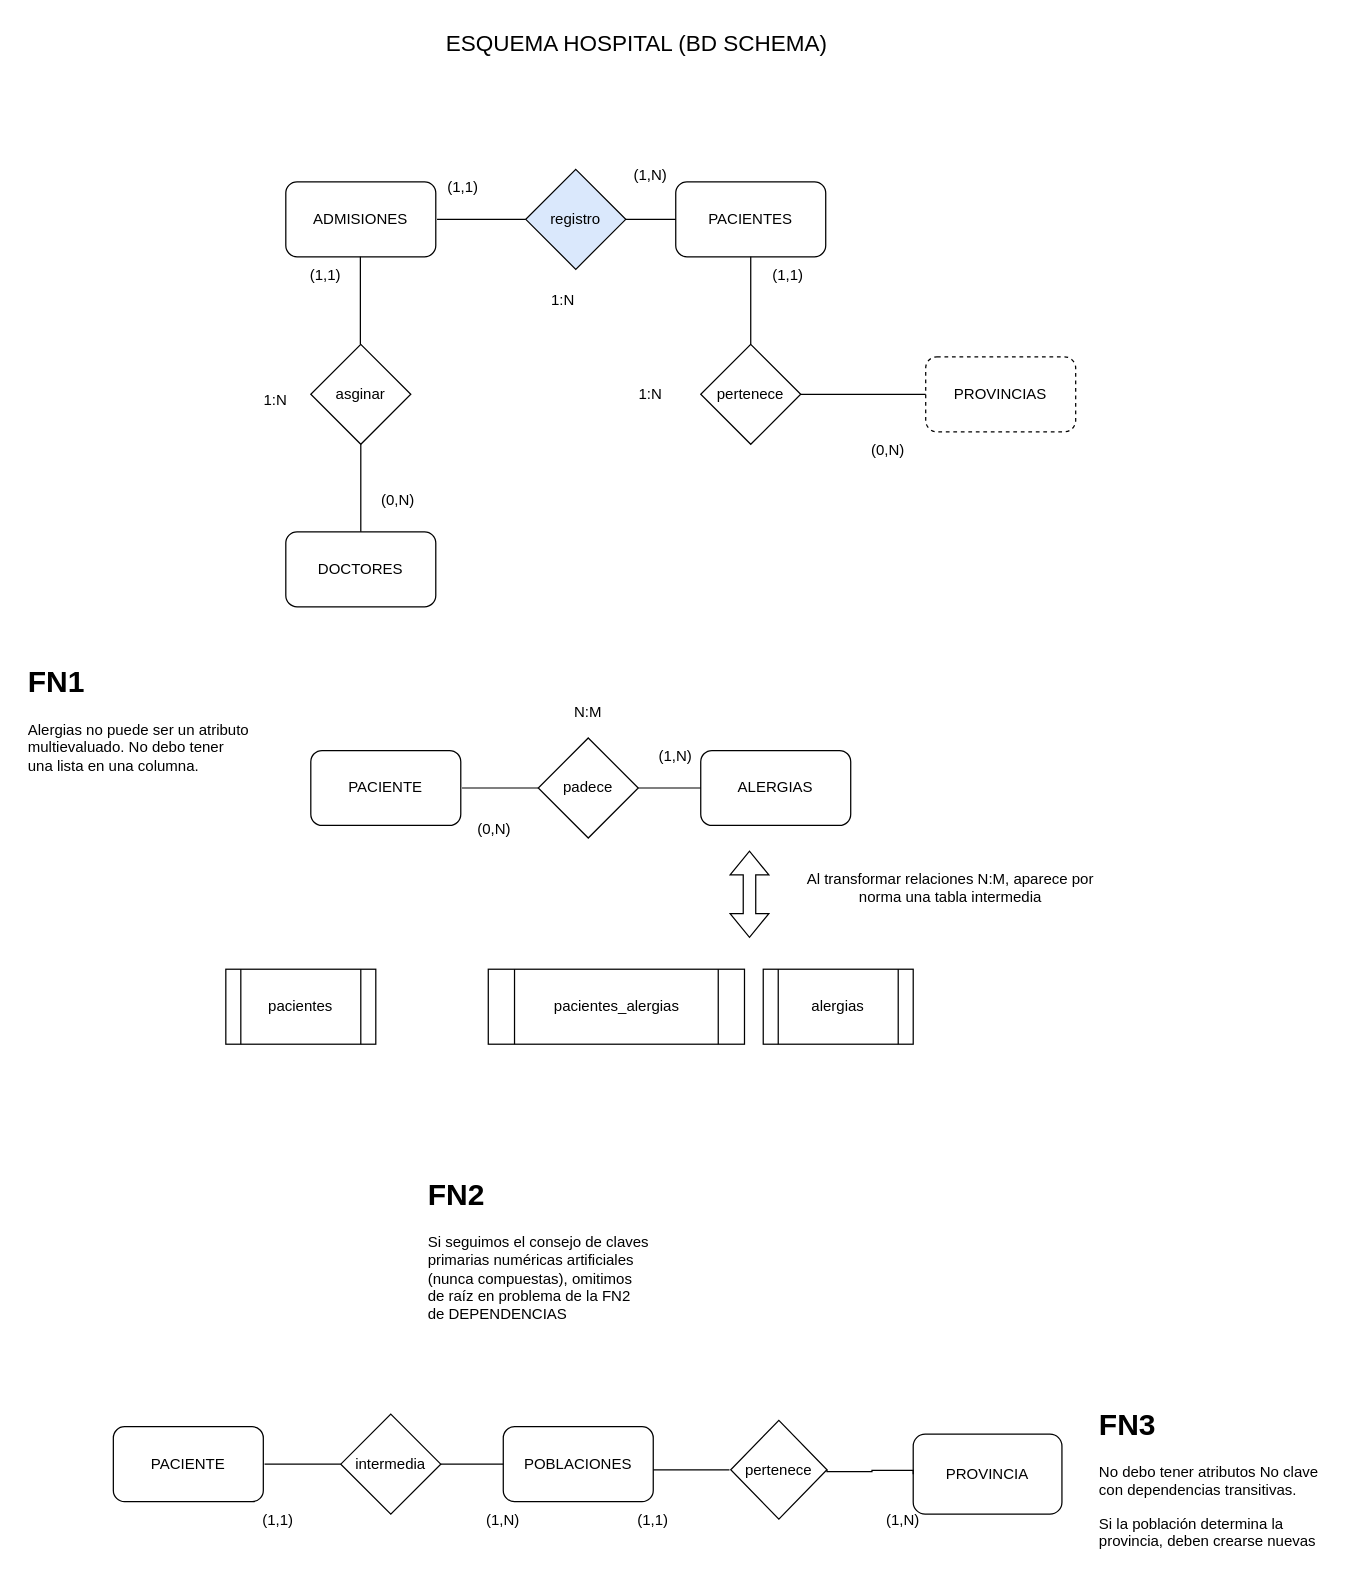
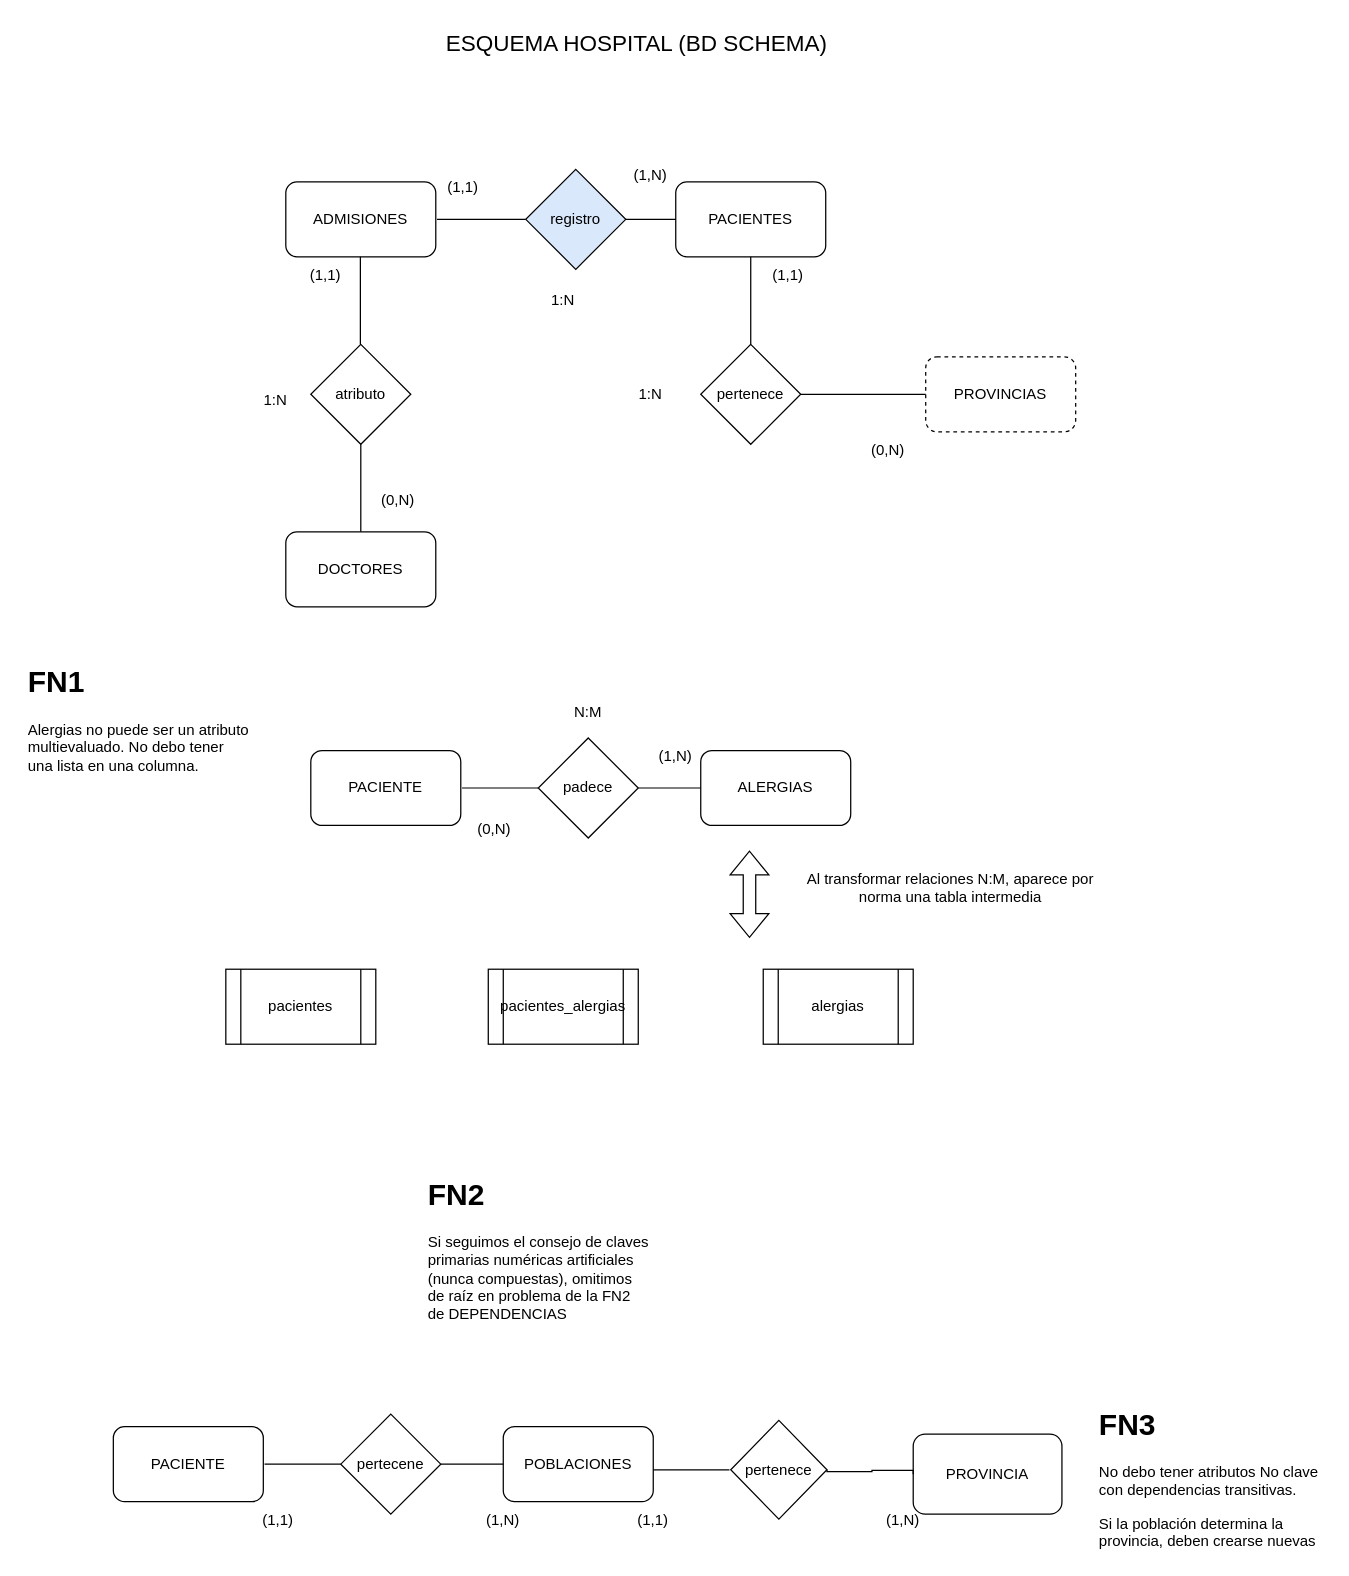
(361, 394) -> (361, 394)
(616, 1007) -> (563, 1007)
(391, 1464) -> (391, 1464)
